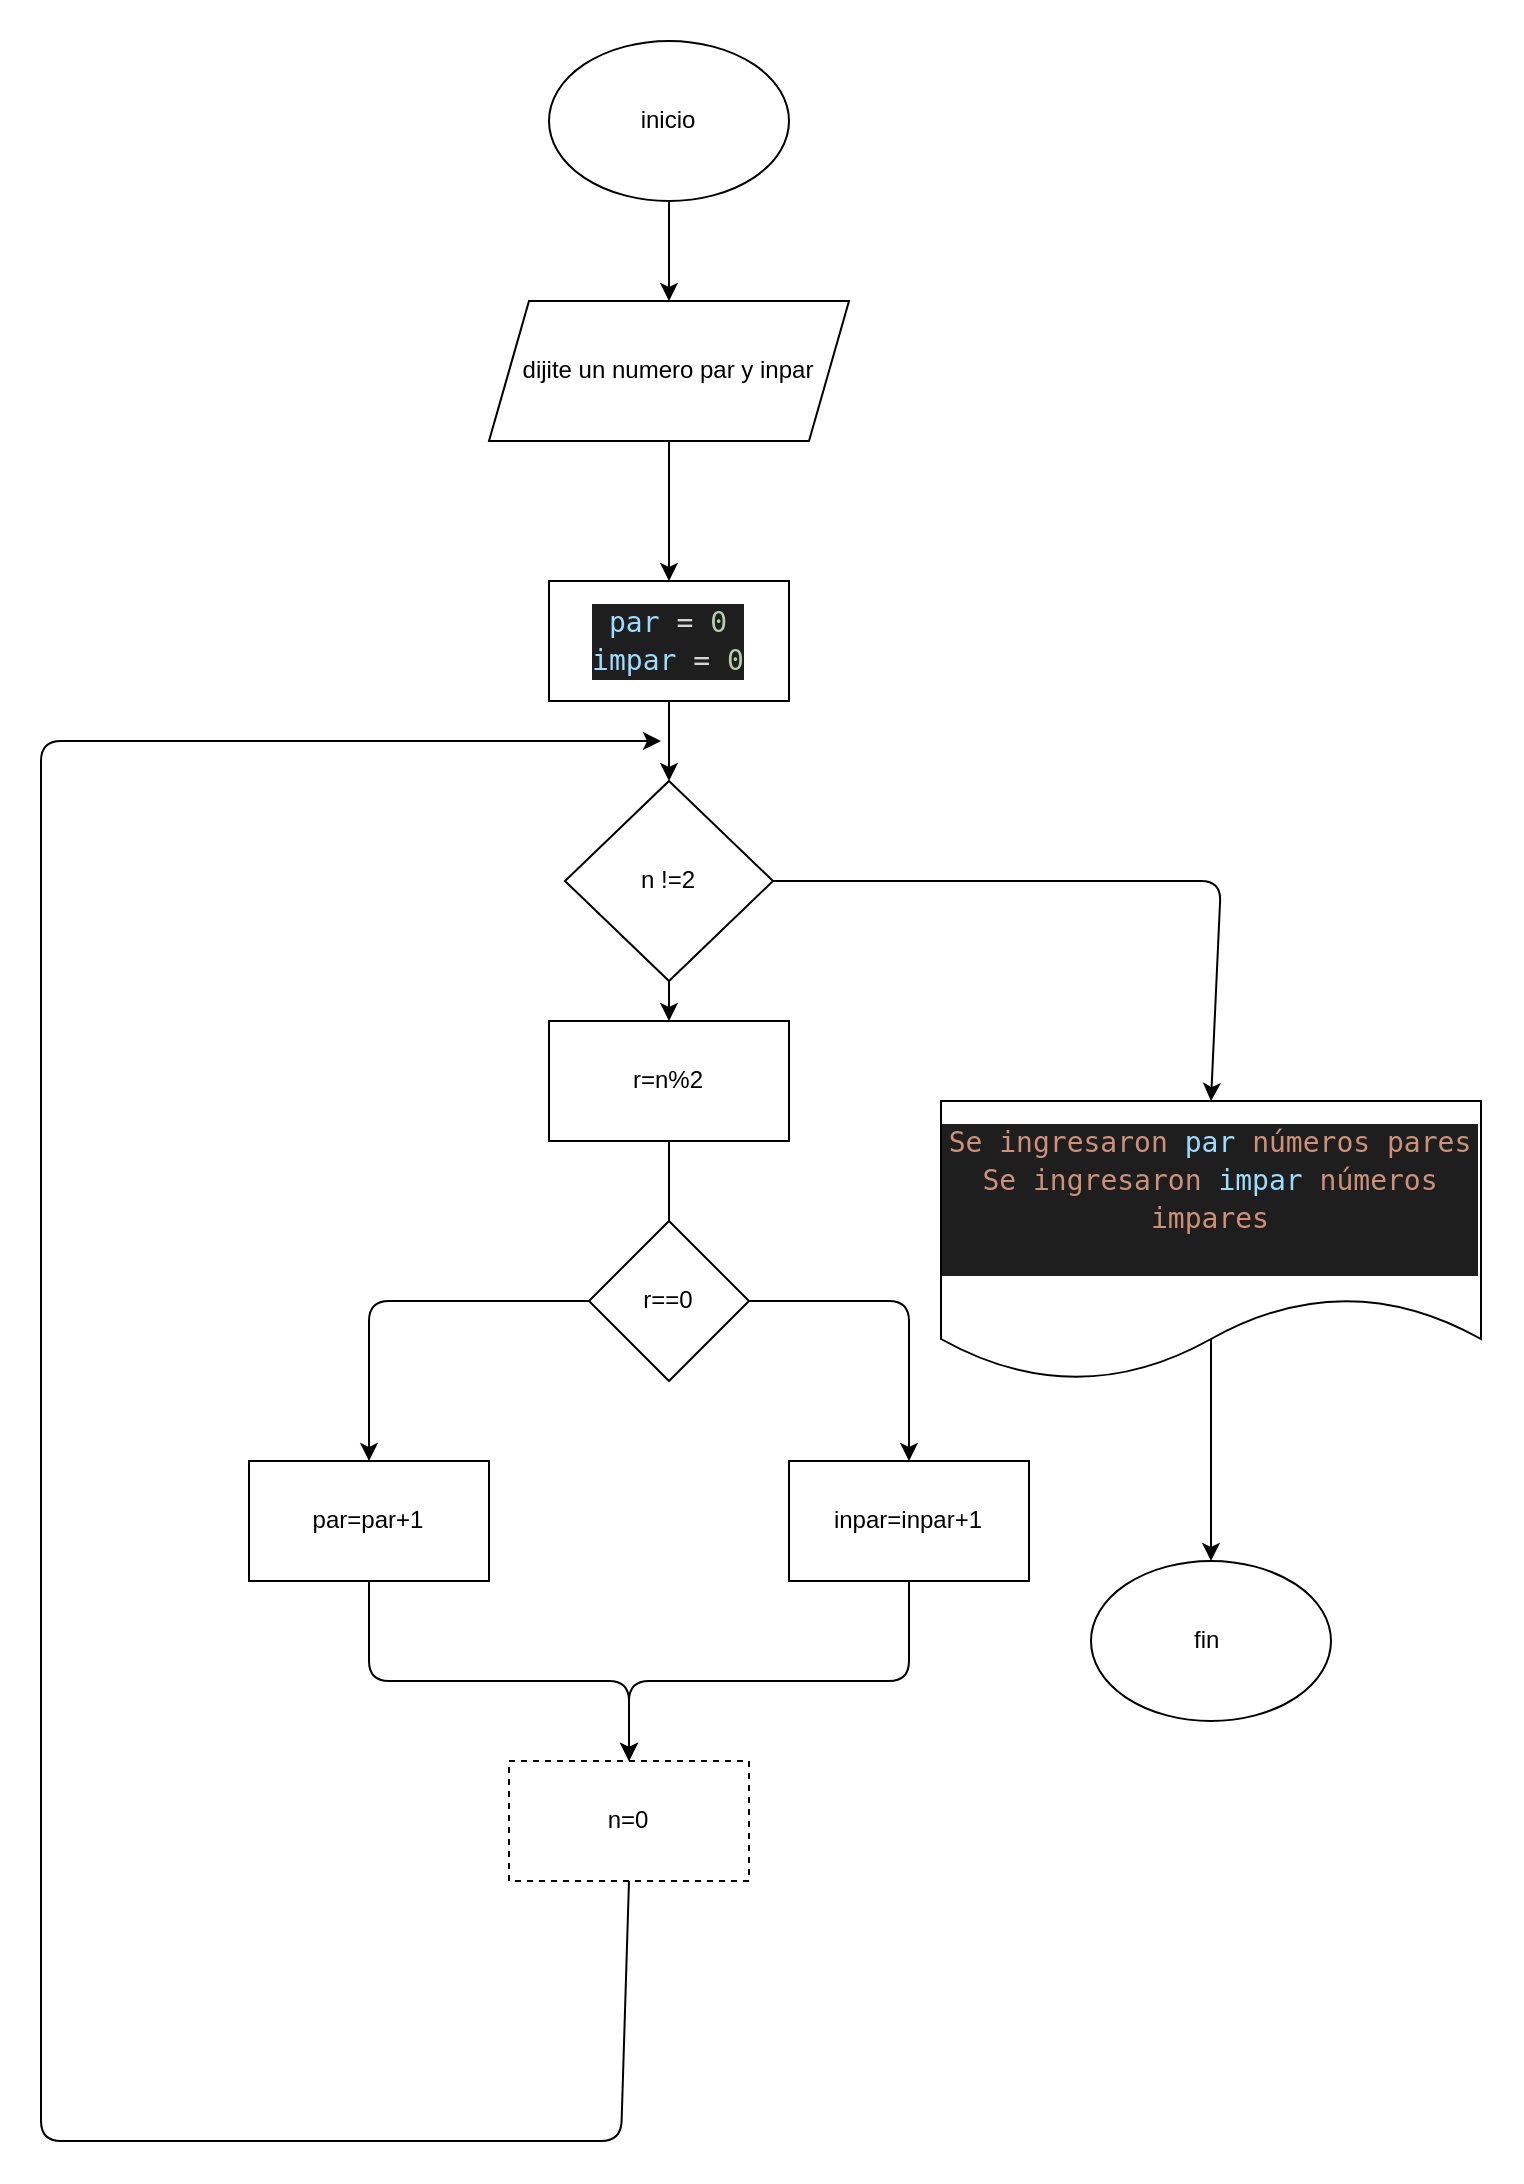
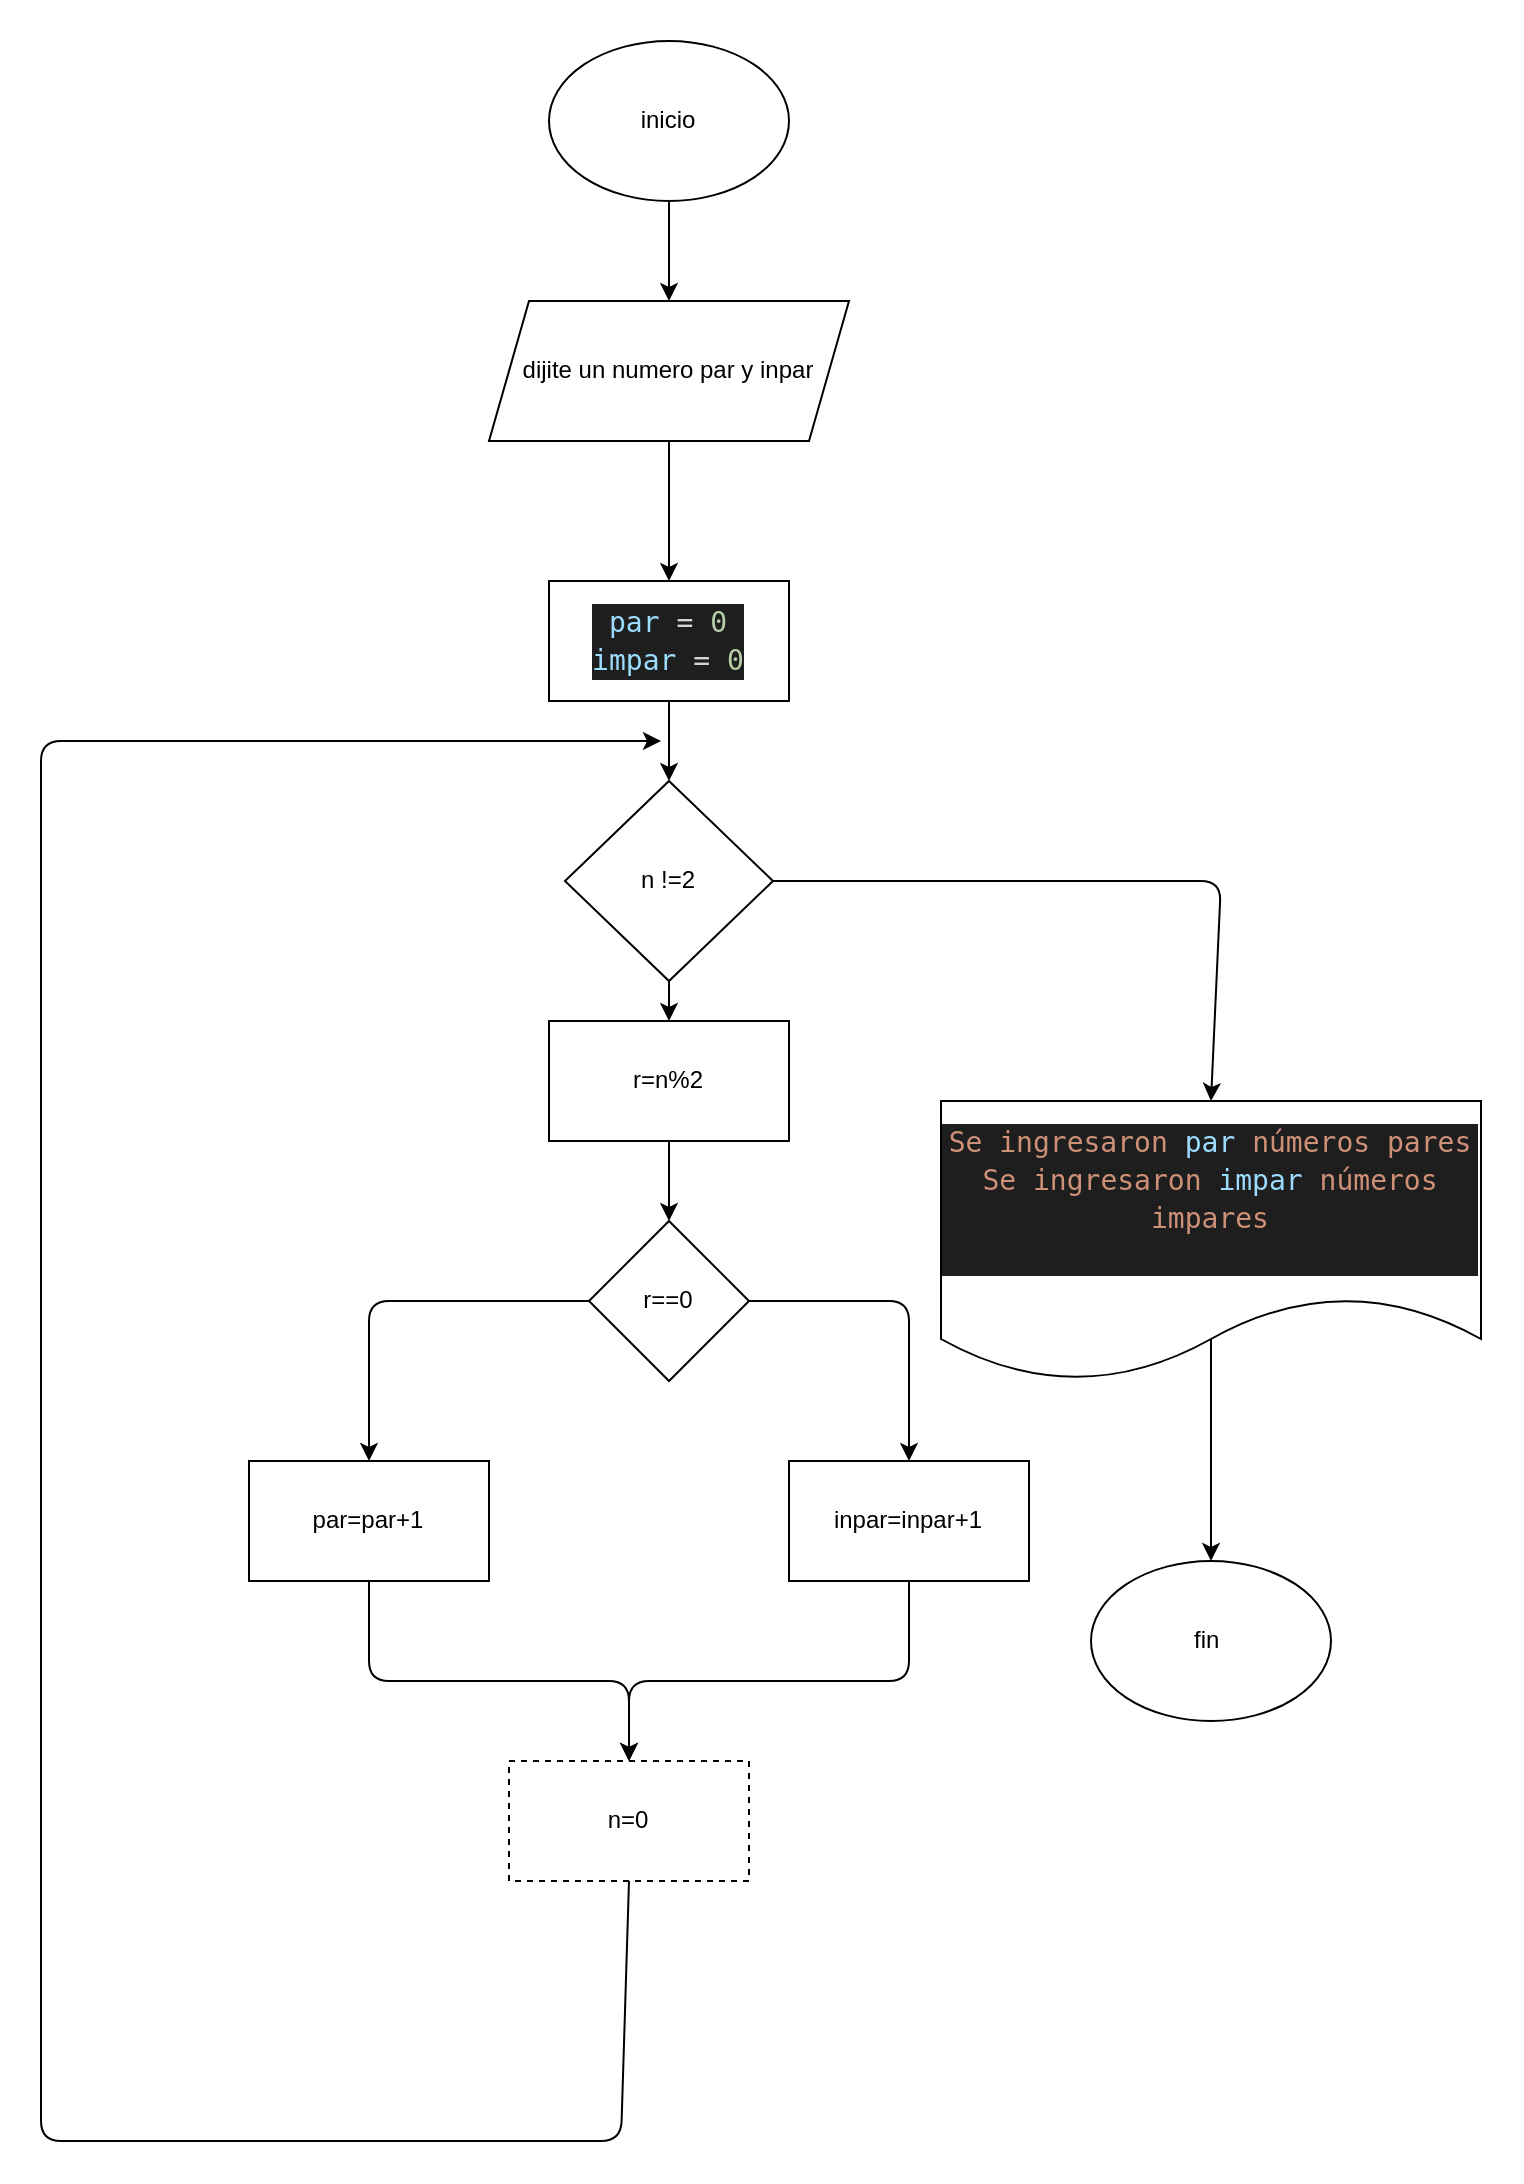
(669, 1211) -> (669, 1206)
